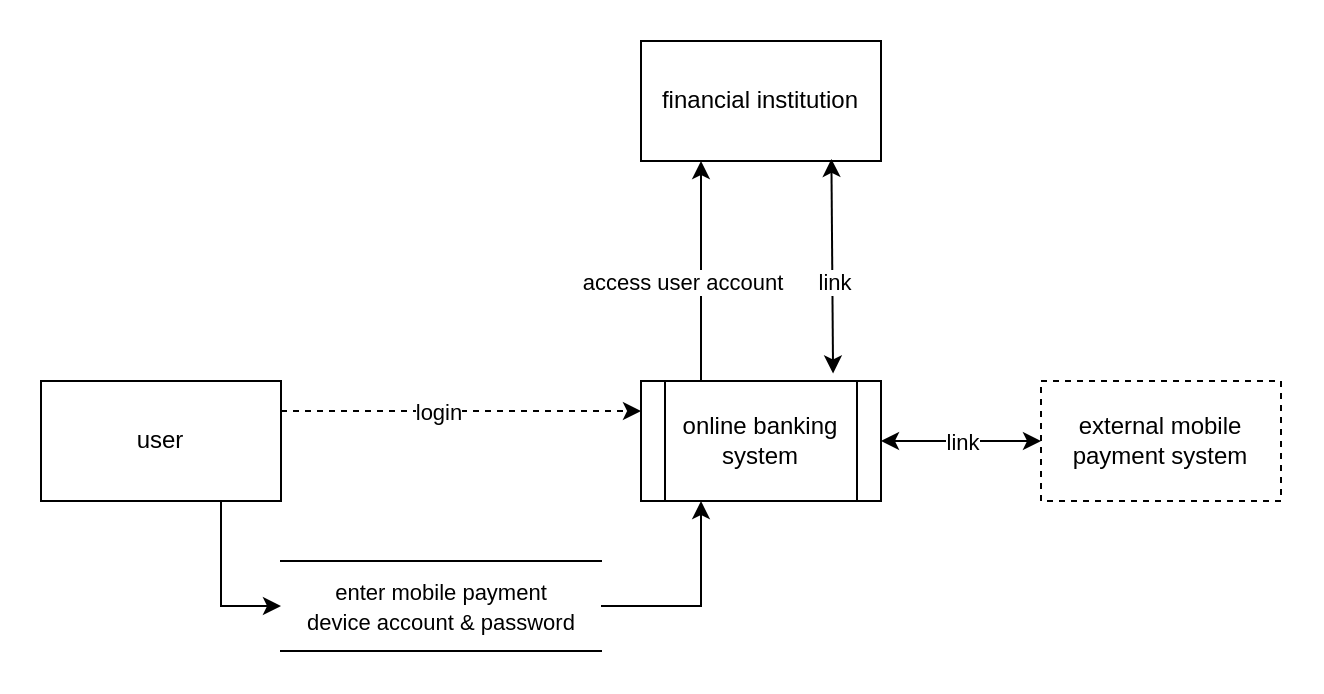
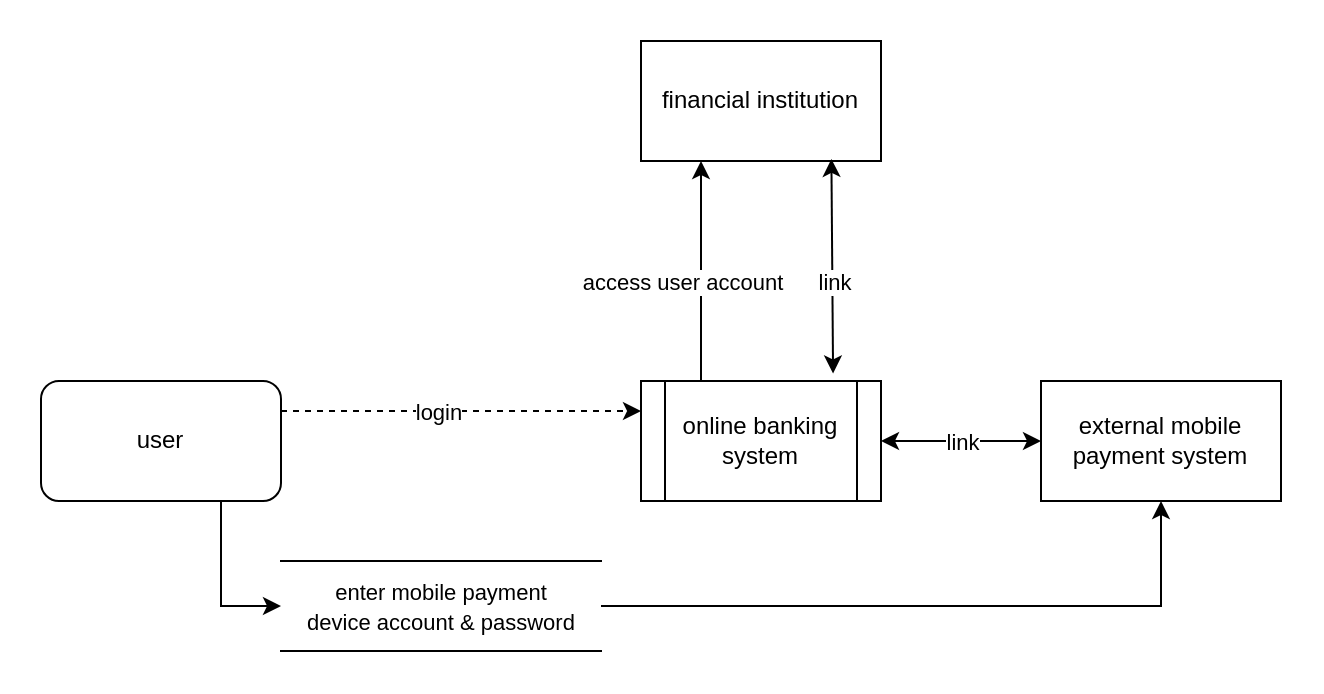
(161, 441) -> (161, 441)
(1161, 441) -> (1161, 441)
(701, 562) -> (975, 606)
